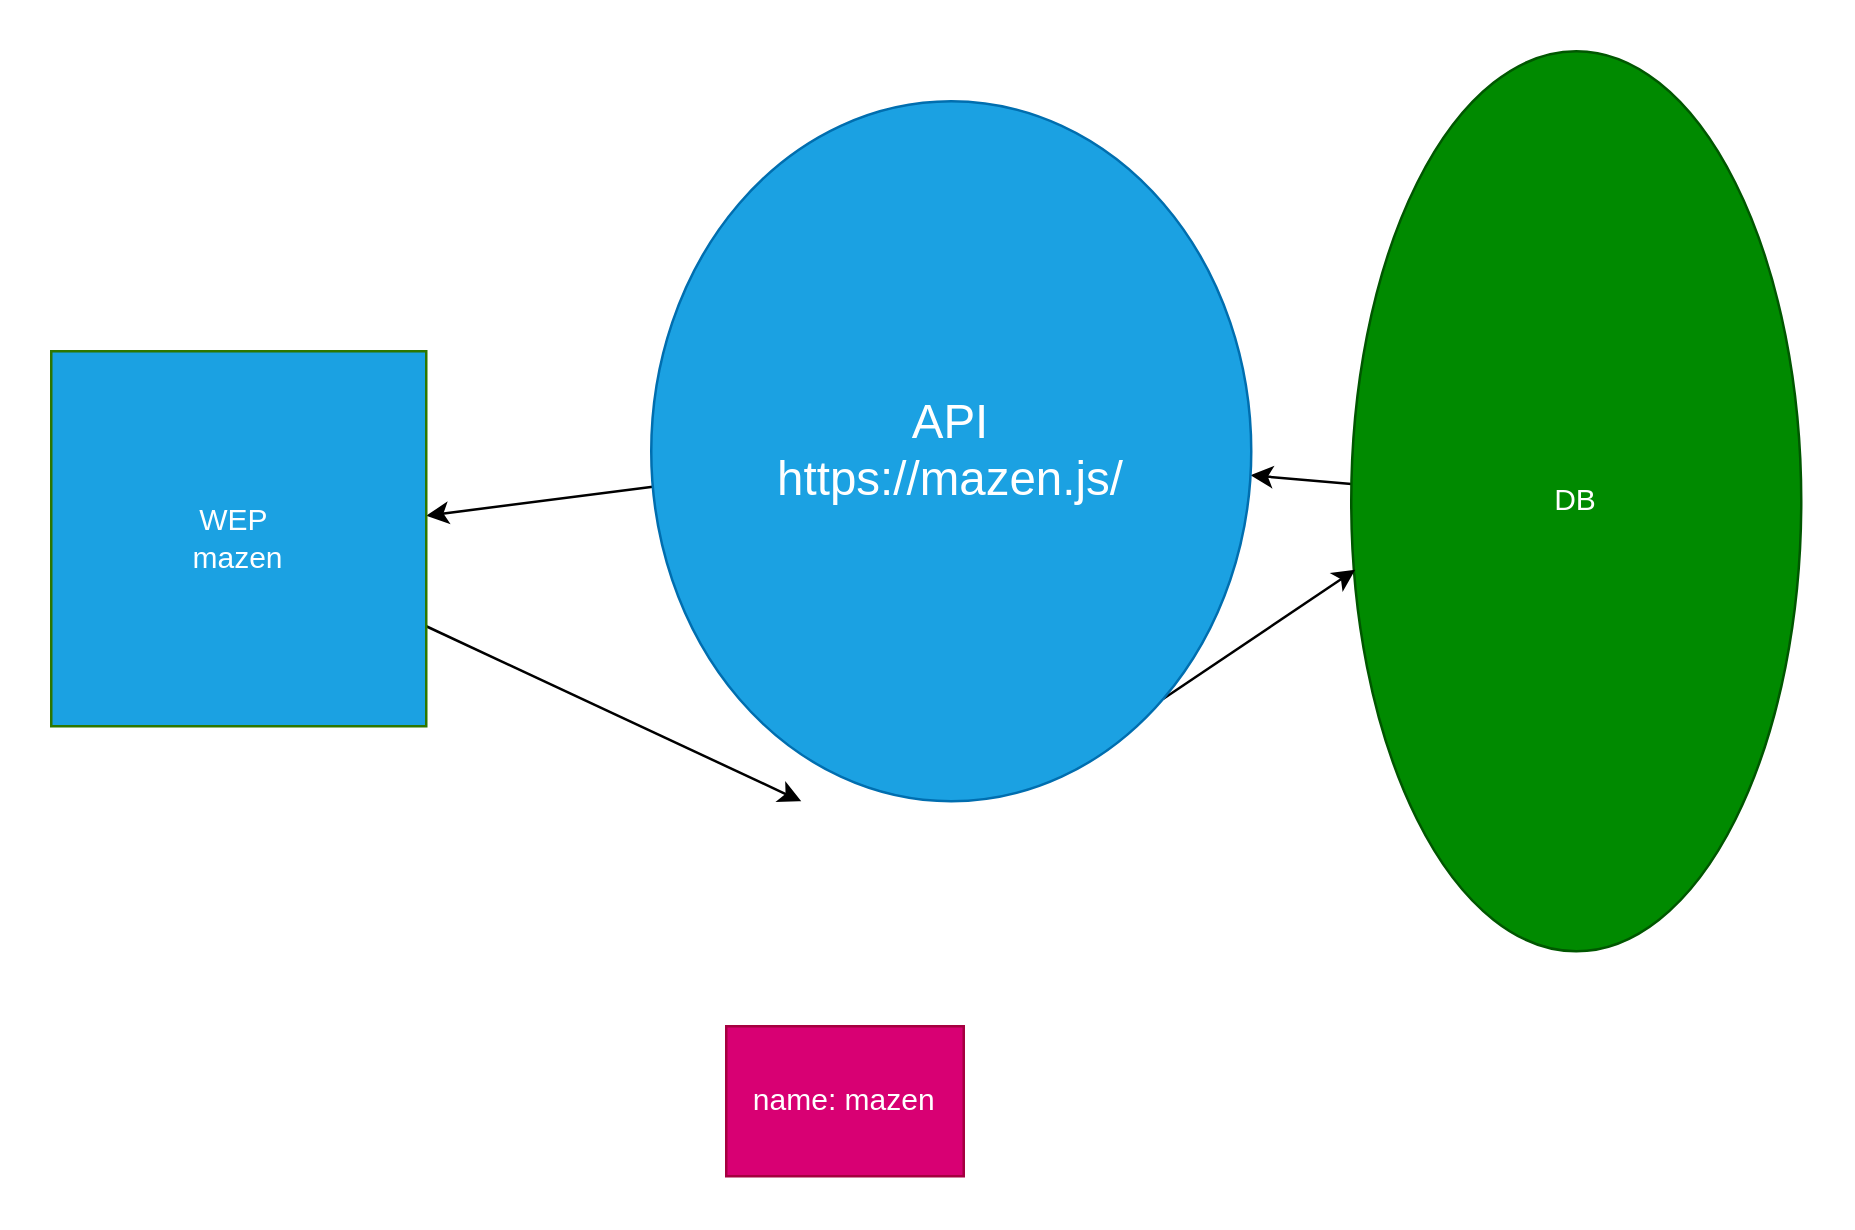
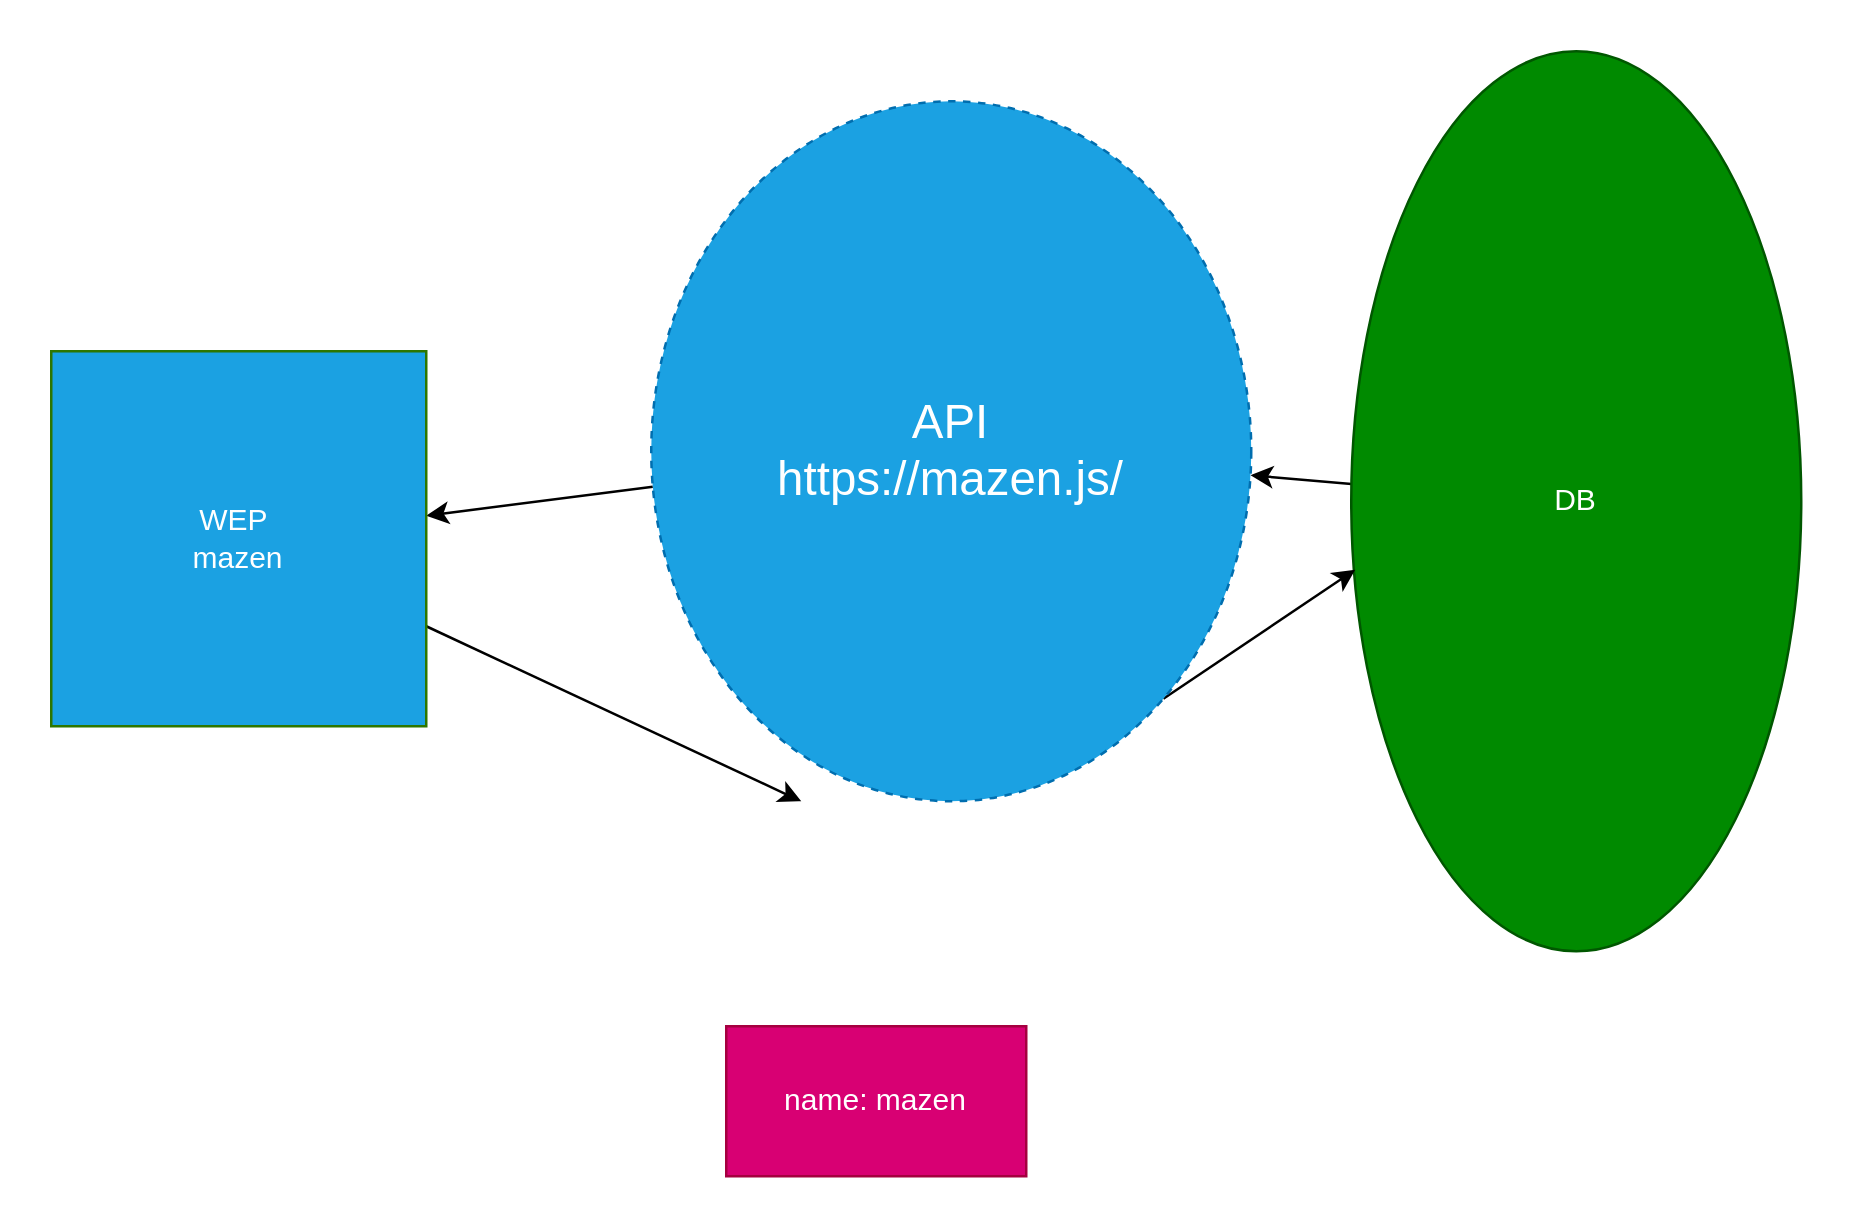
(951, 451) -> (951, 451)
(845, 1101) -> (876, 1101)
